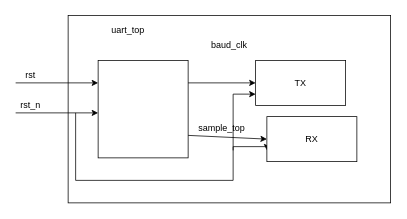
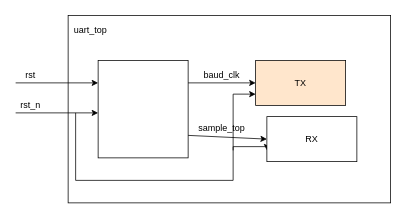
(128, 30) -> (90, 30)
(229, 45) -> (222, 75)
(300, 83) -> (300, 83)
